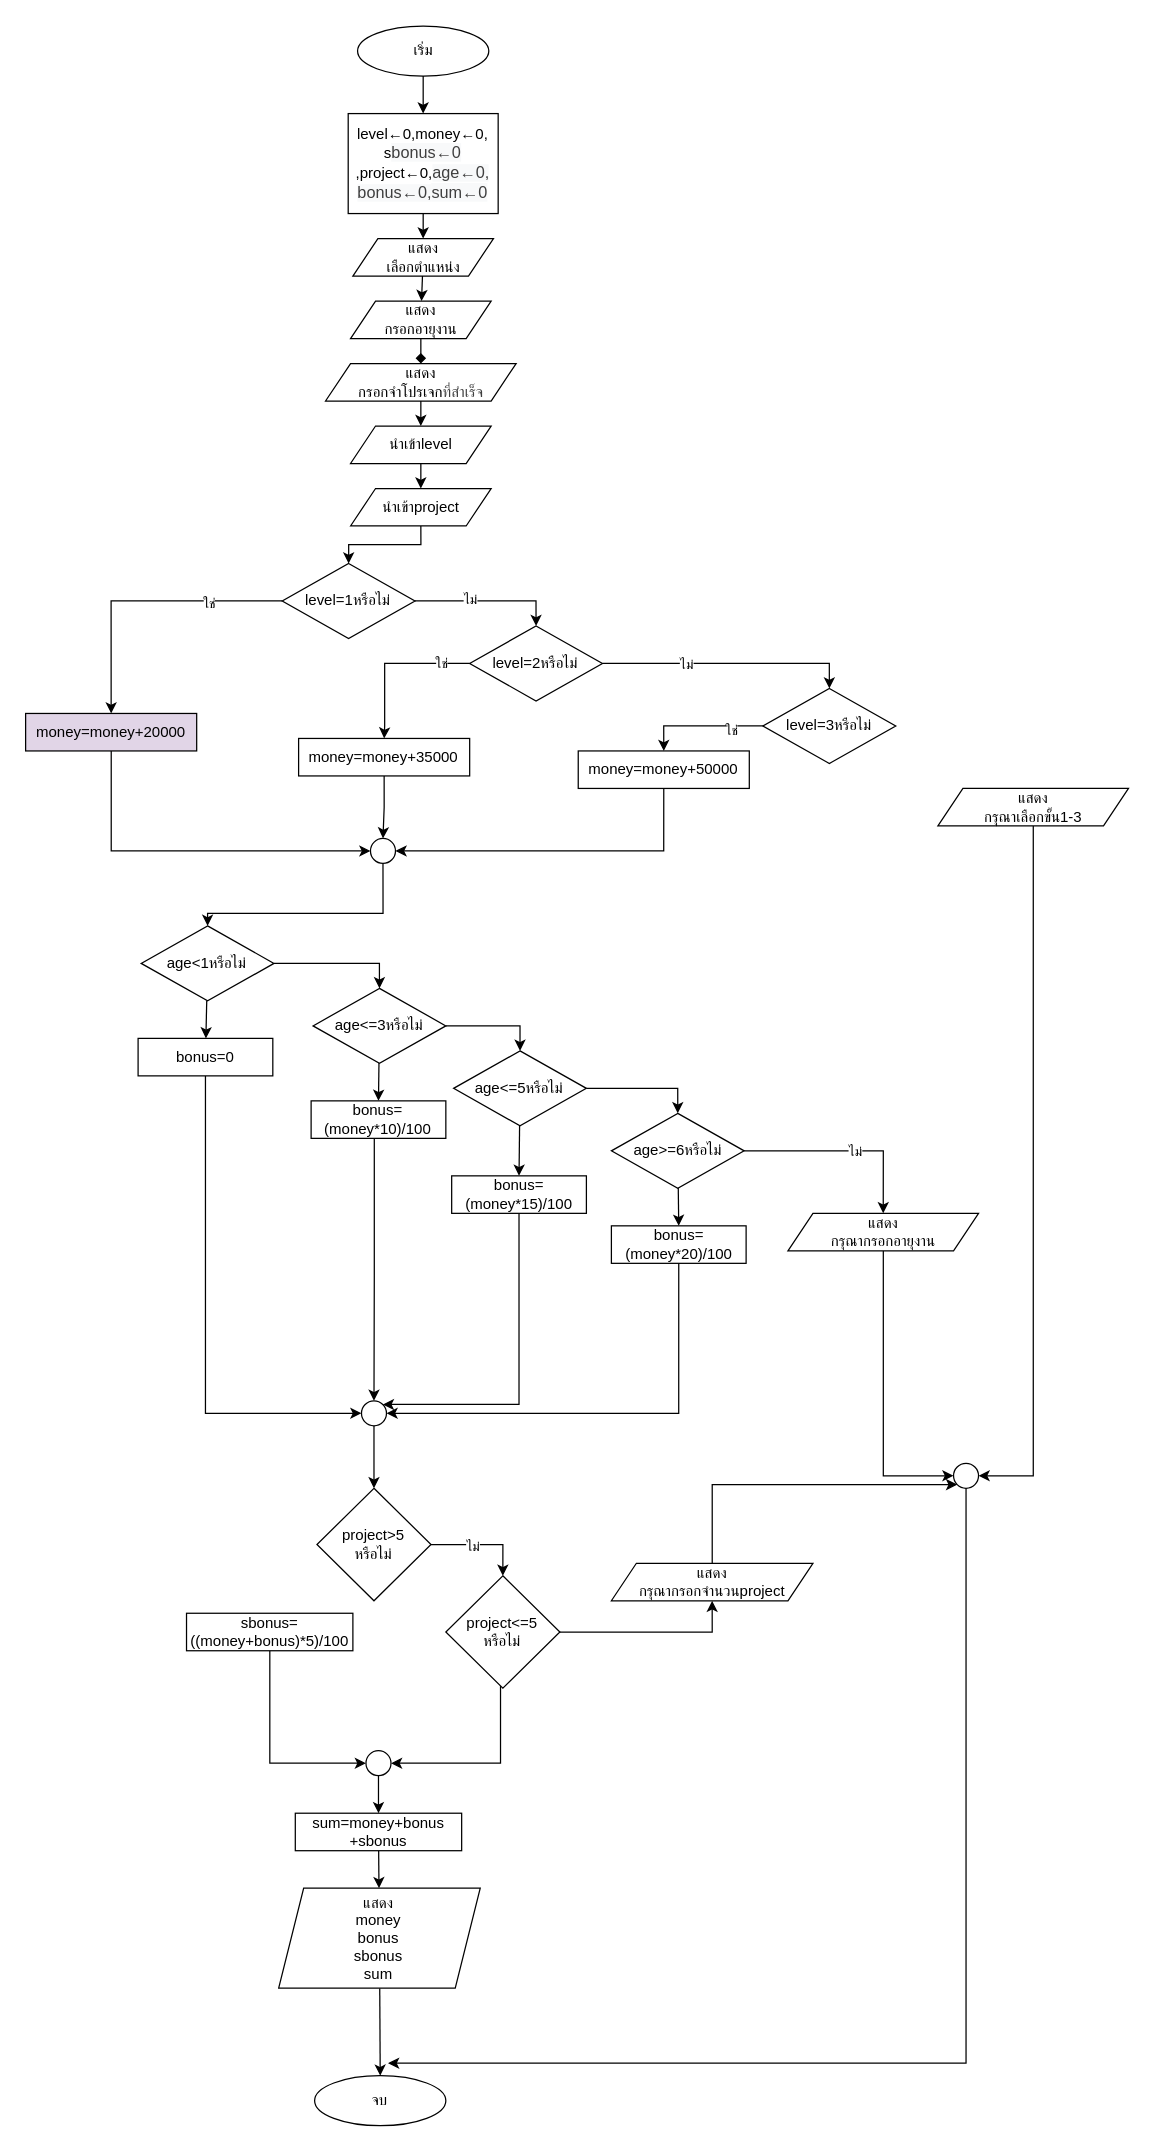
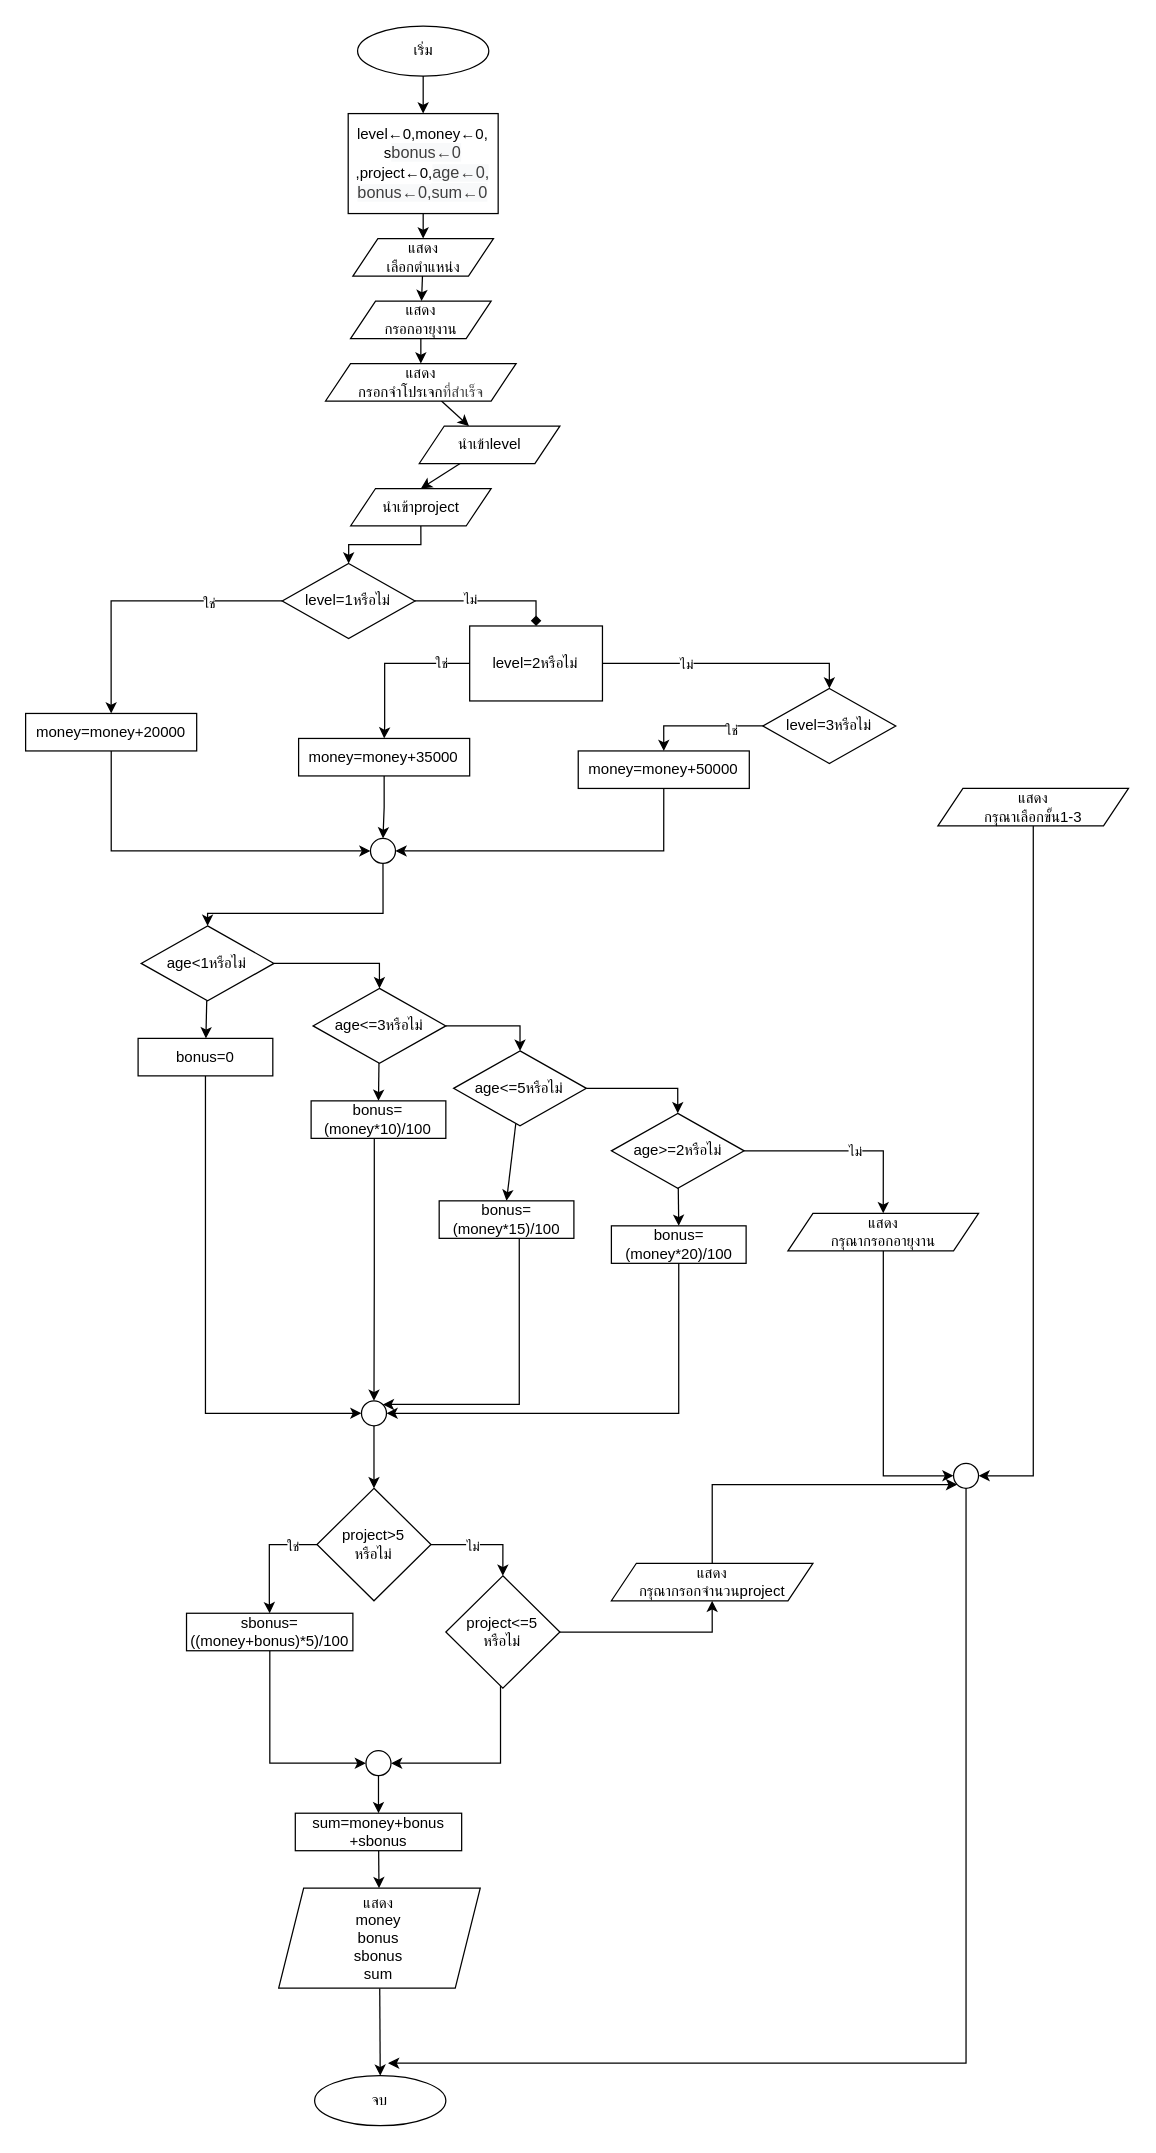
(421, 352) -> (421, 353)
(421, 444) -> (490, 444)
(536, 616) -> (536, 615)
(536, 663) -> (536, 663)
(111, 732) -> (111, 732)
(678, 1151) -> (678, 1151)
(519, 1194) -> (507, 1219)
none -> (269, 1550)
